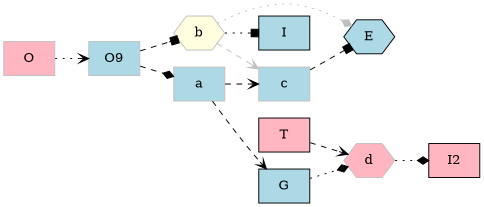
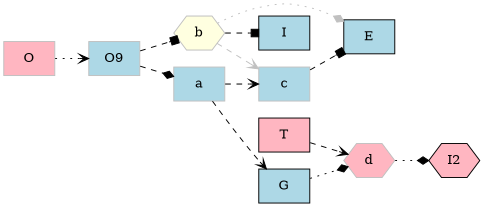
(237, 33) -> (237, 33)
(369, 37) -> (369, 37)
(454, 161) -> (454, 161)
